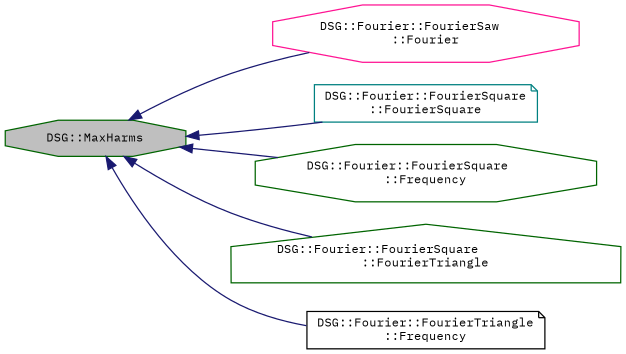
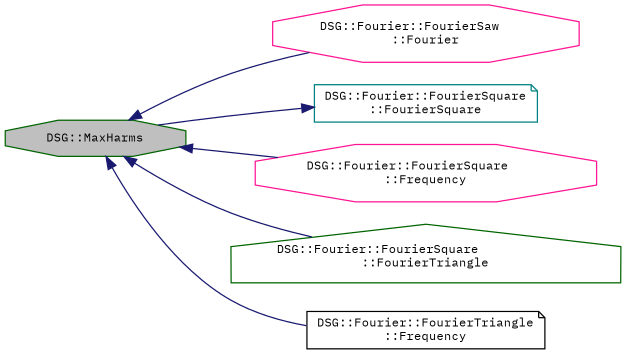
(261, 129) -> (230, 116)
(426, 173) -> (426, 173)
